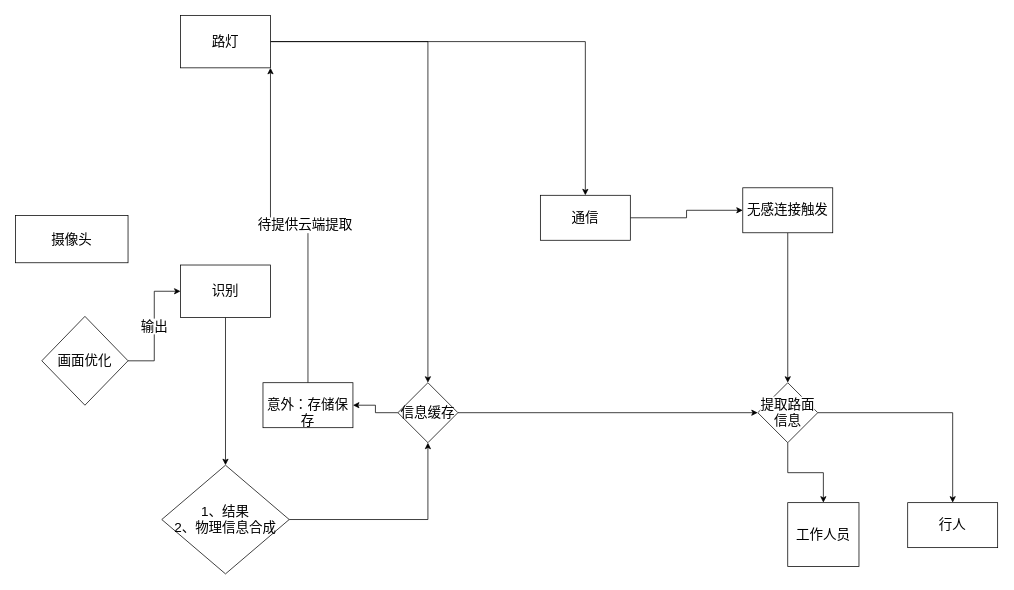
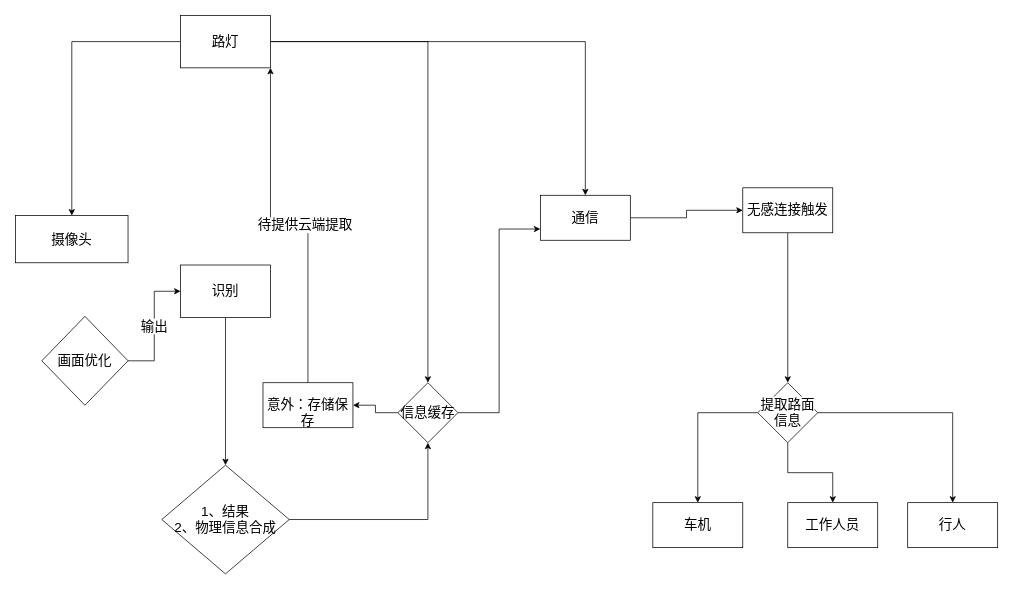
none -> (72, 72)
(596, 413) -> (499, 412)
none -> (698, 456)
none -> (698, 525)
(824, 535) -> (833, 525)
